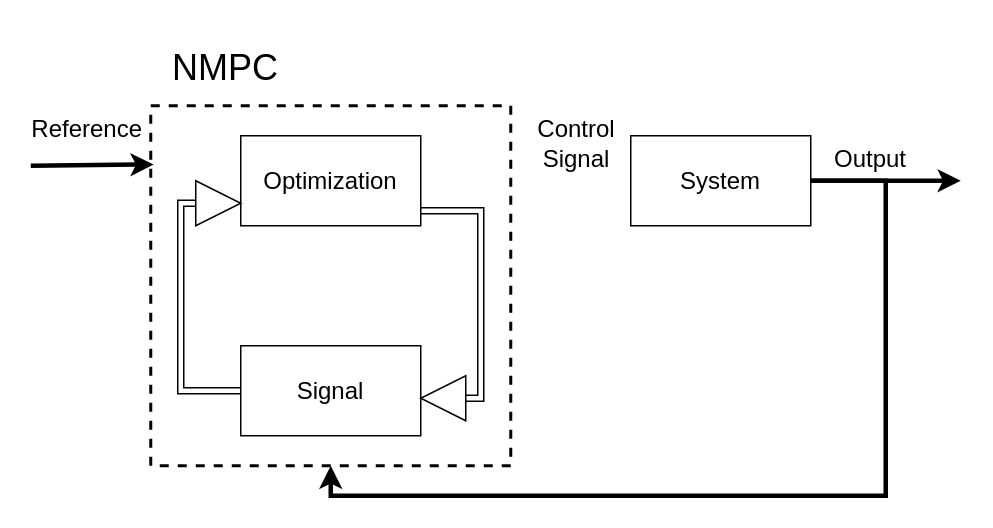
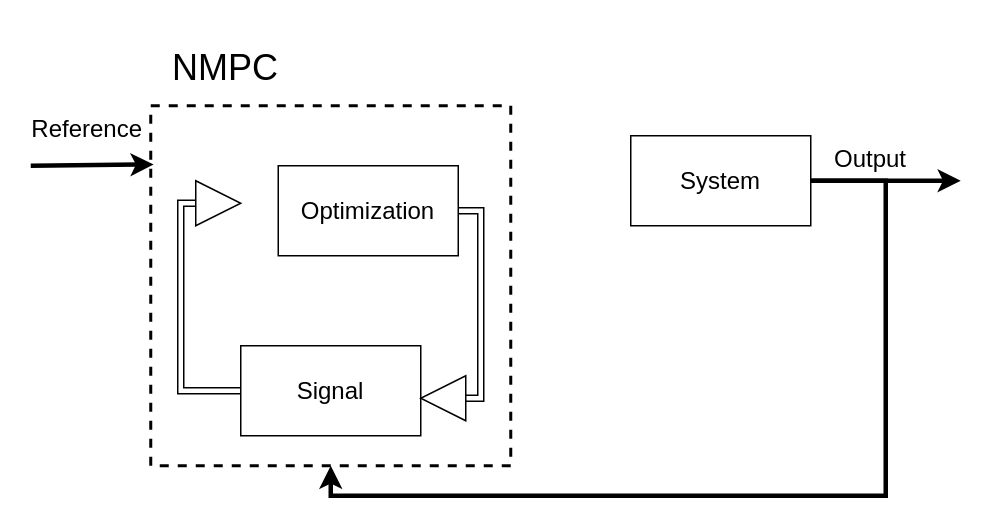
(577, 143) -> none
(331, 181) -> (368, 211)
